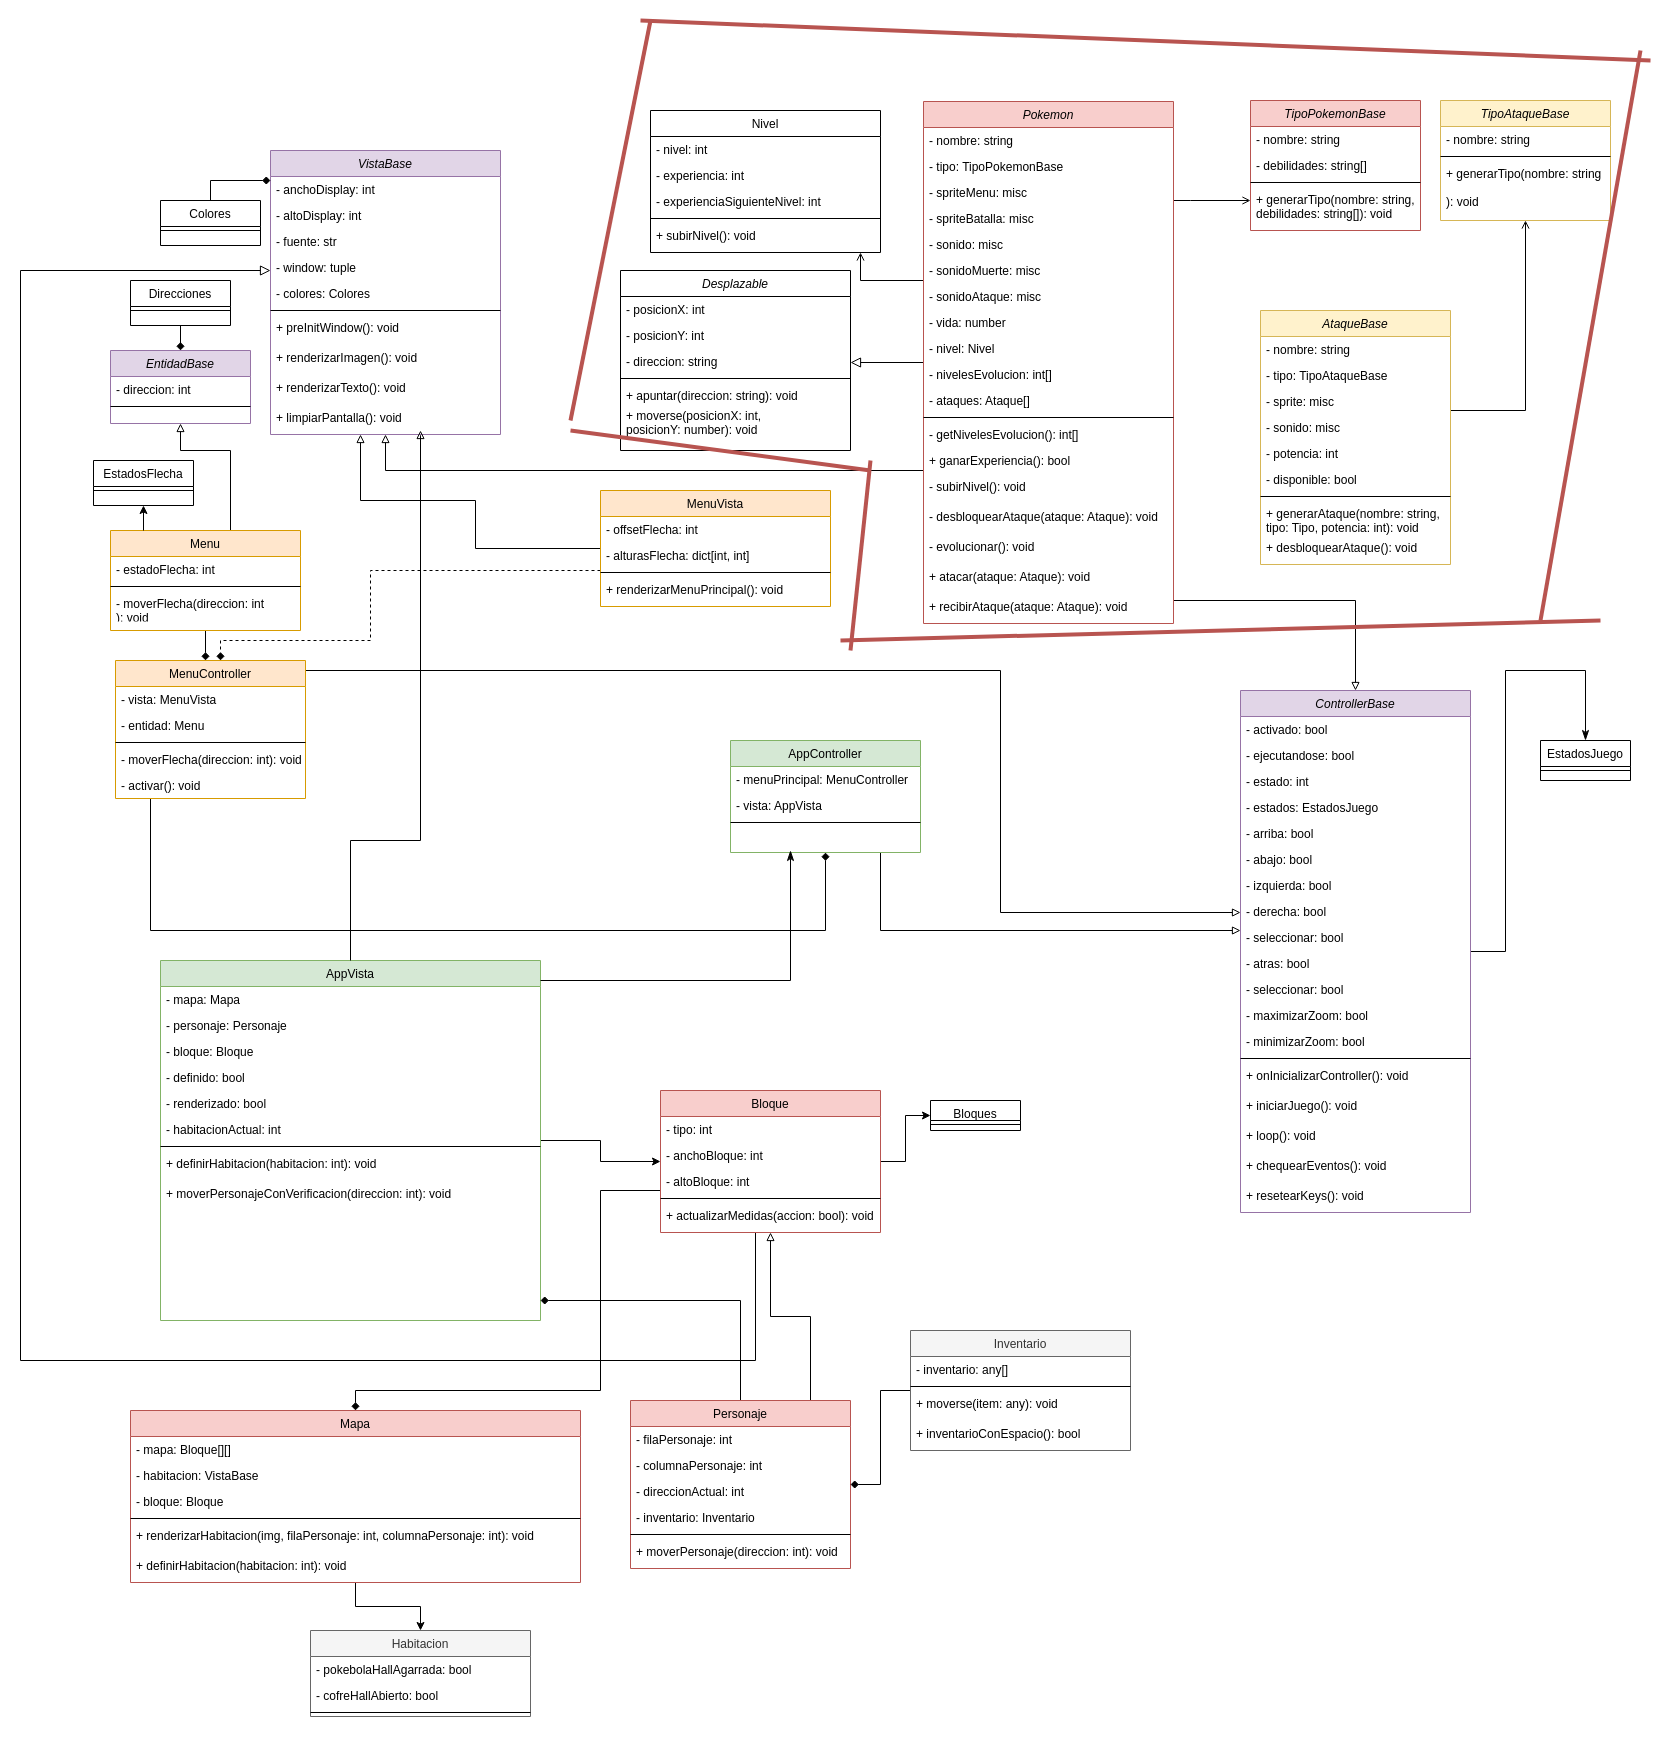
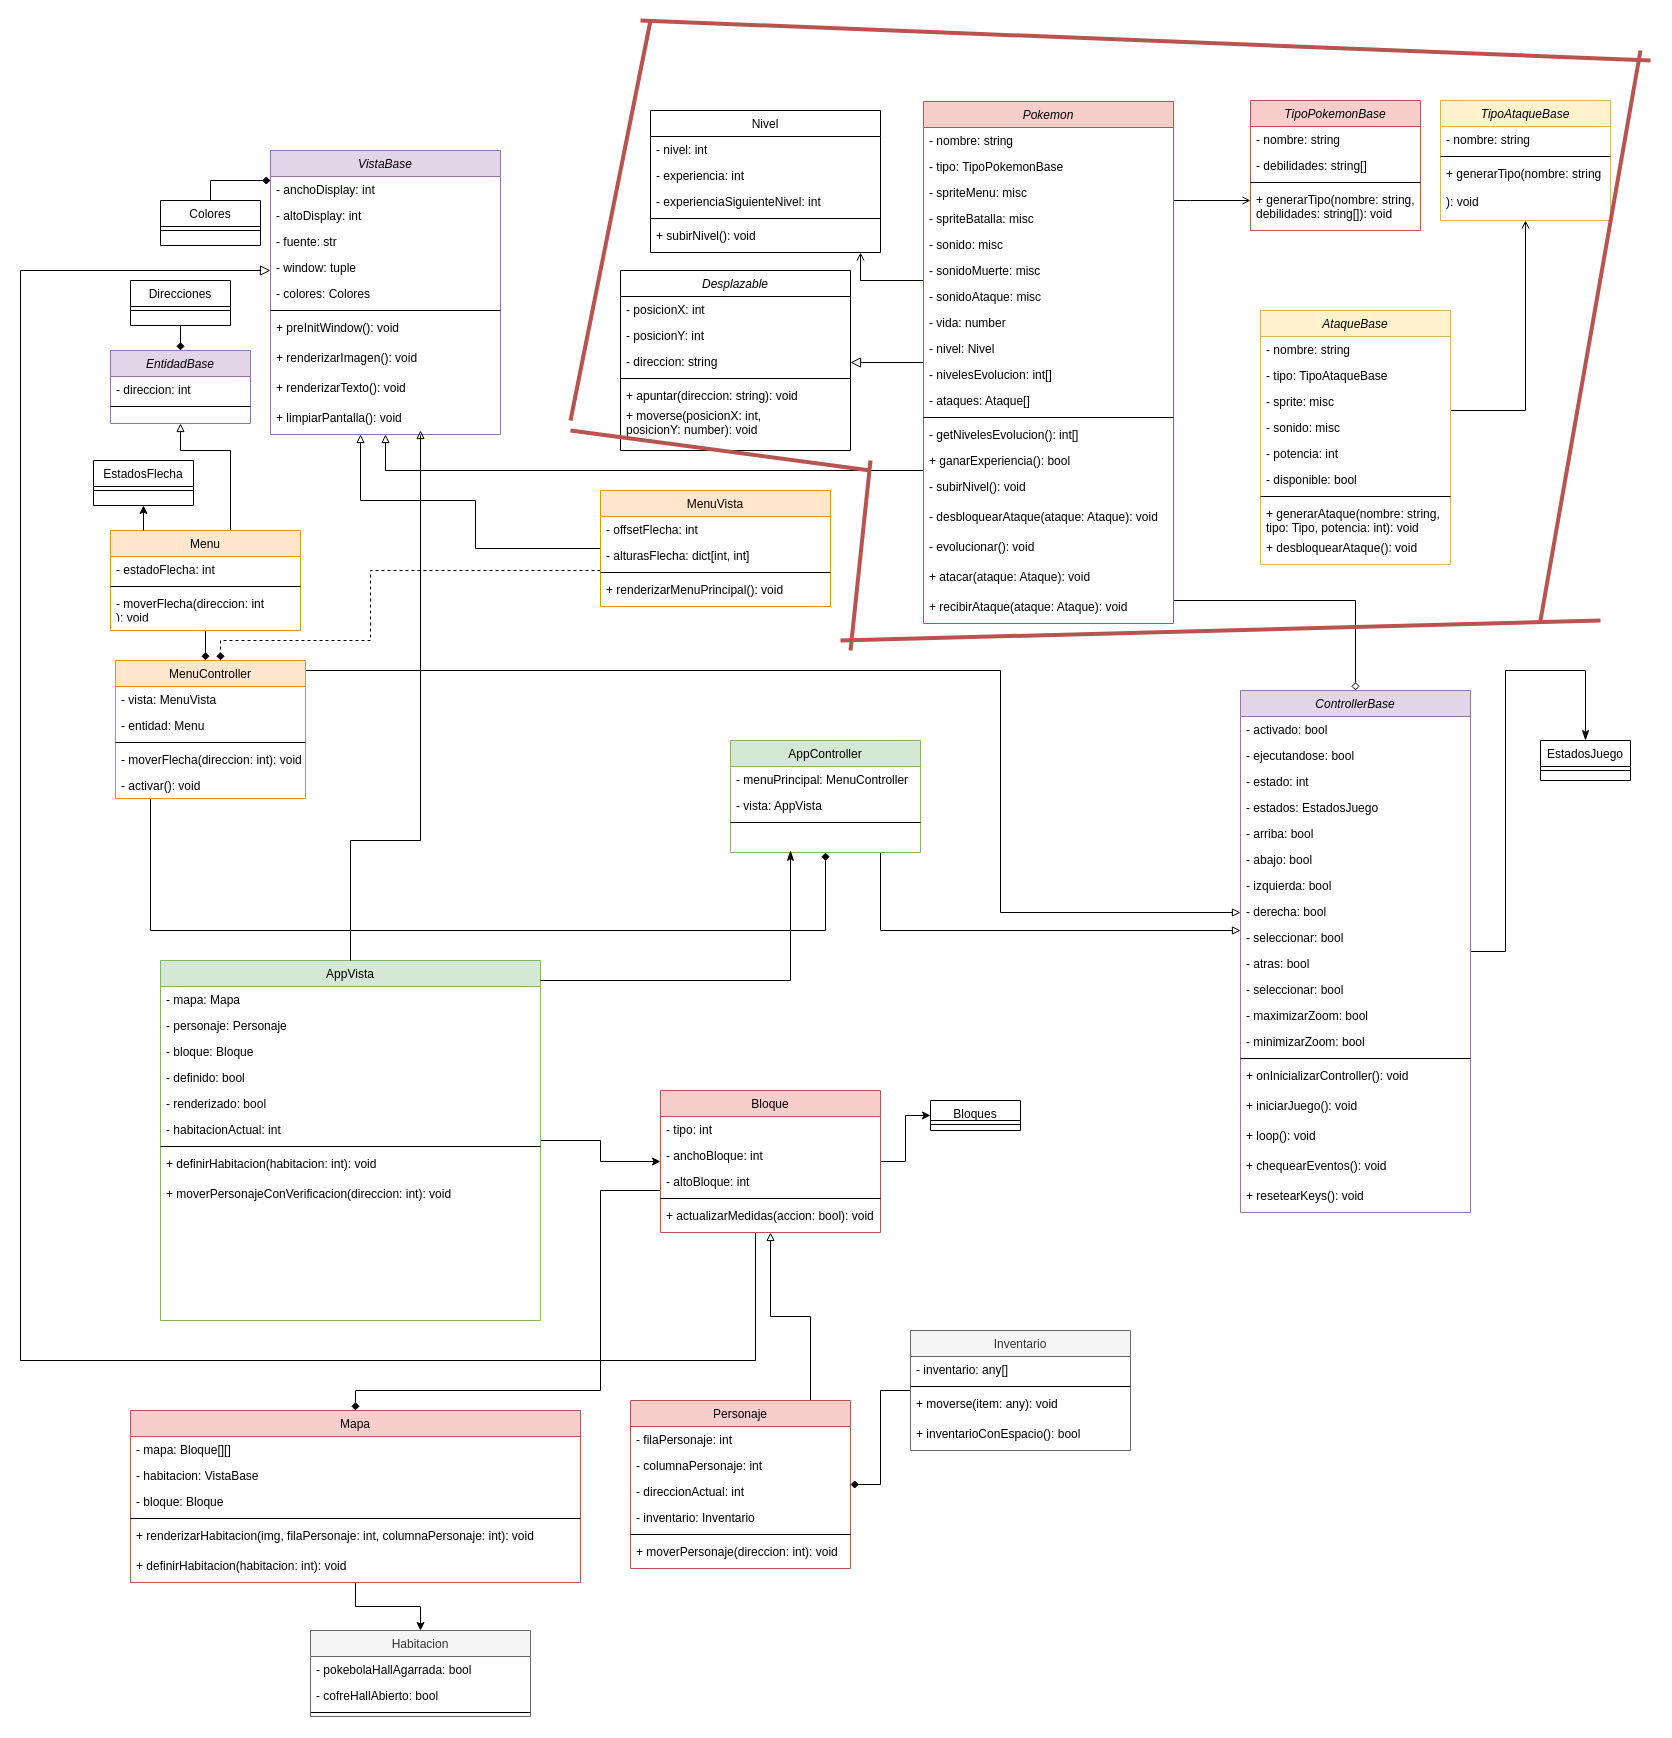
(1356, 681) -> (1356, 681)
(694, 1301) -> none
